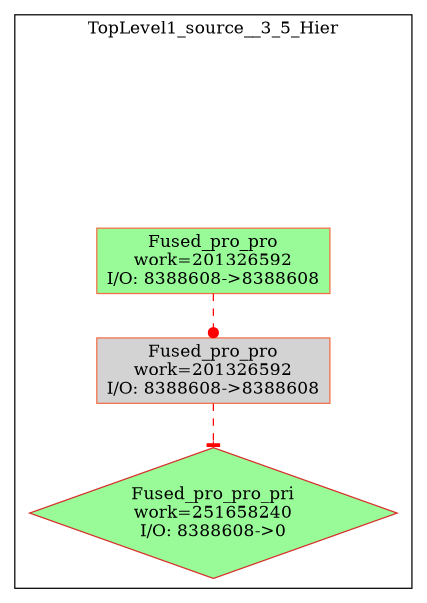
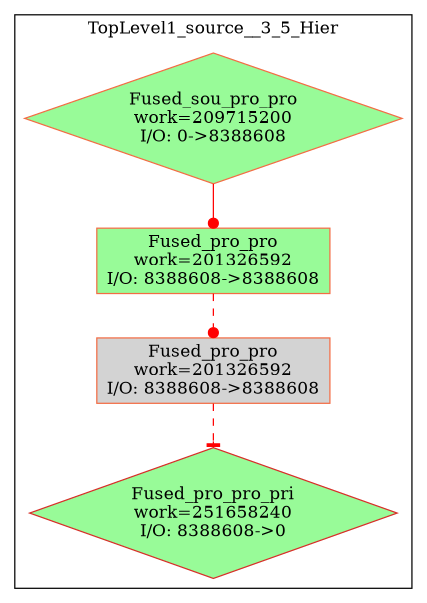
none -> (213, 118)
